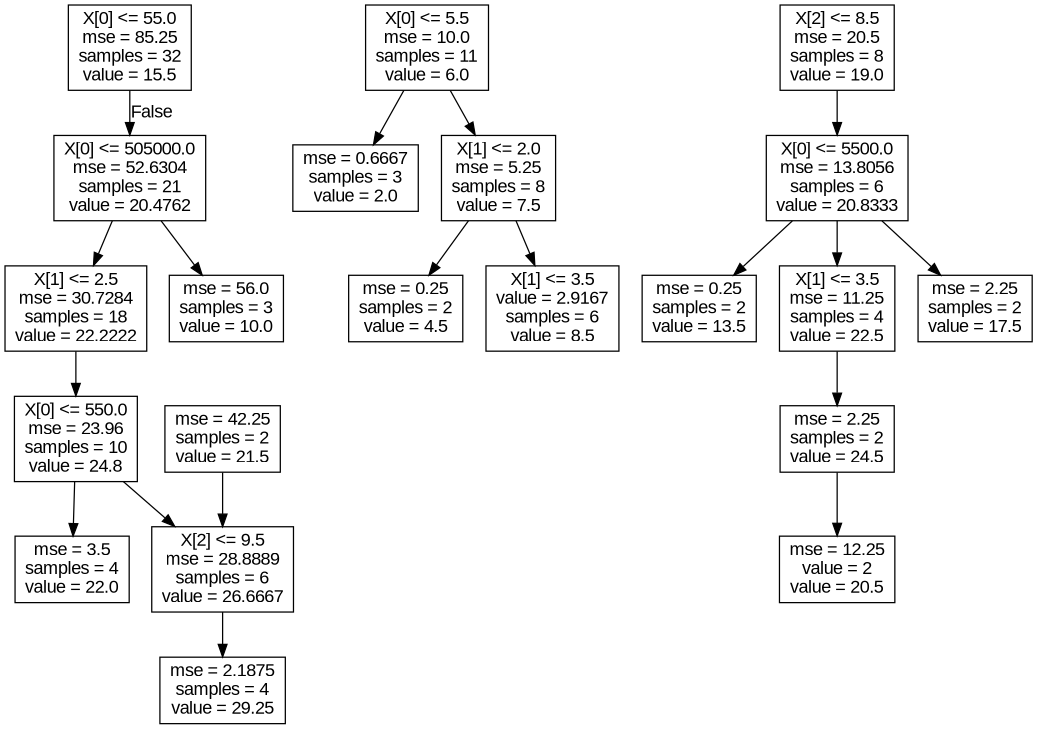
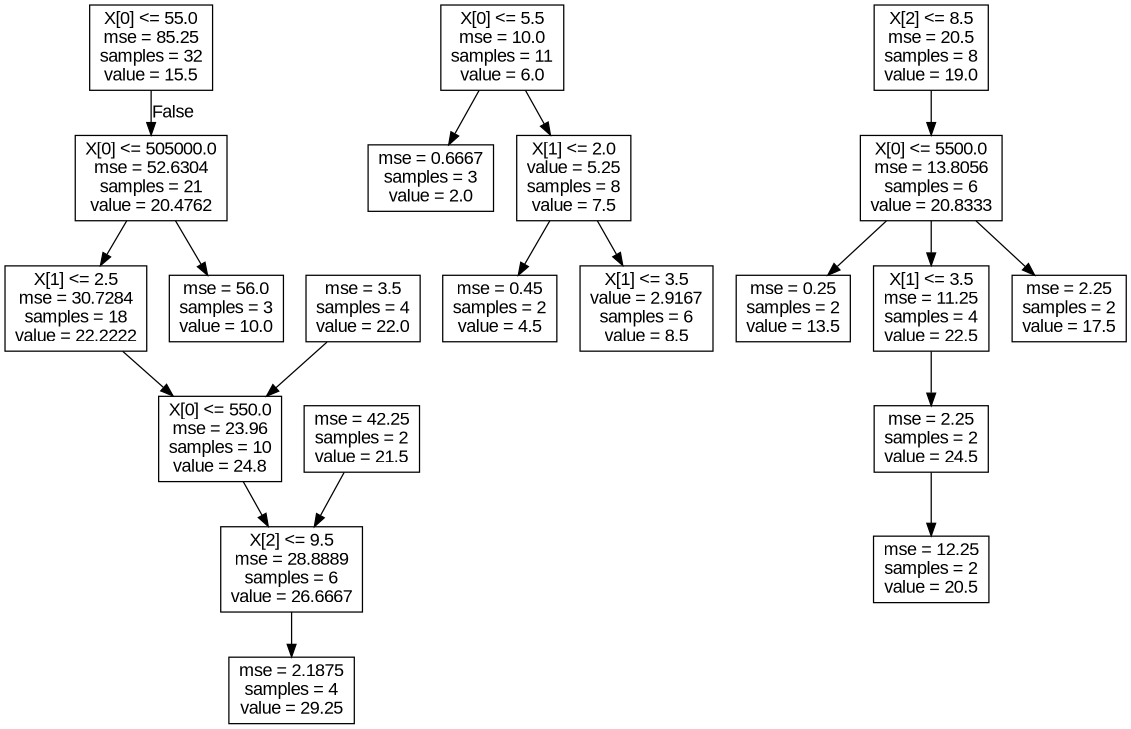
(499, 178) -> (574, 178)
(406, 309) -> (500, 309)
(74, 503) -> (301, 365)
(837, 569) -> (931, 569)
